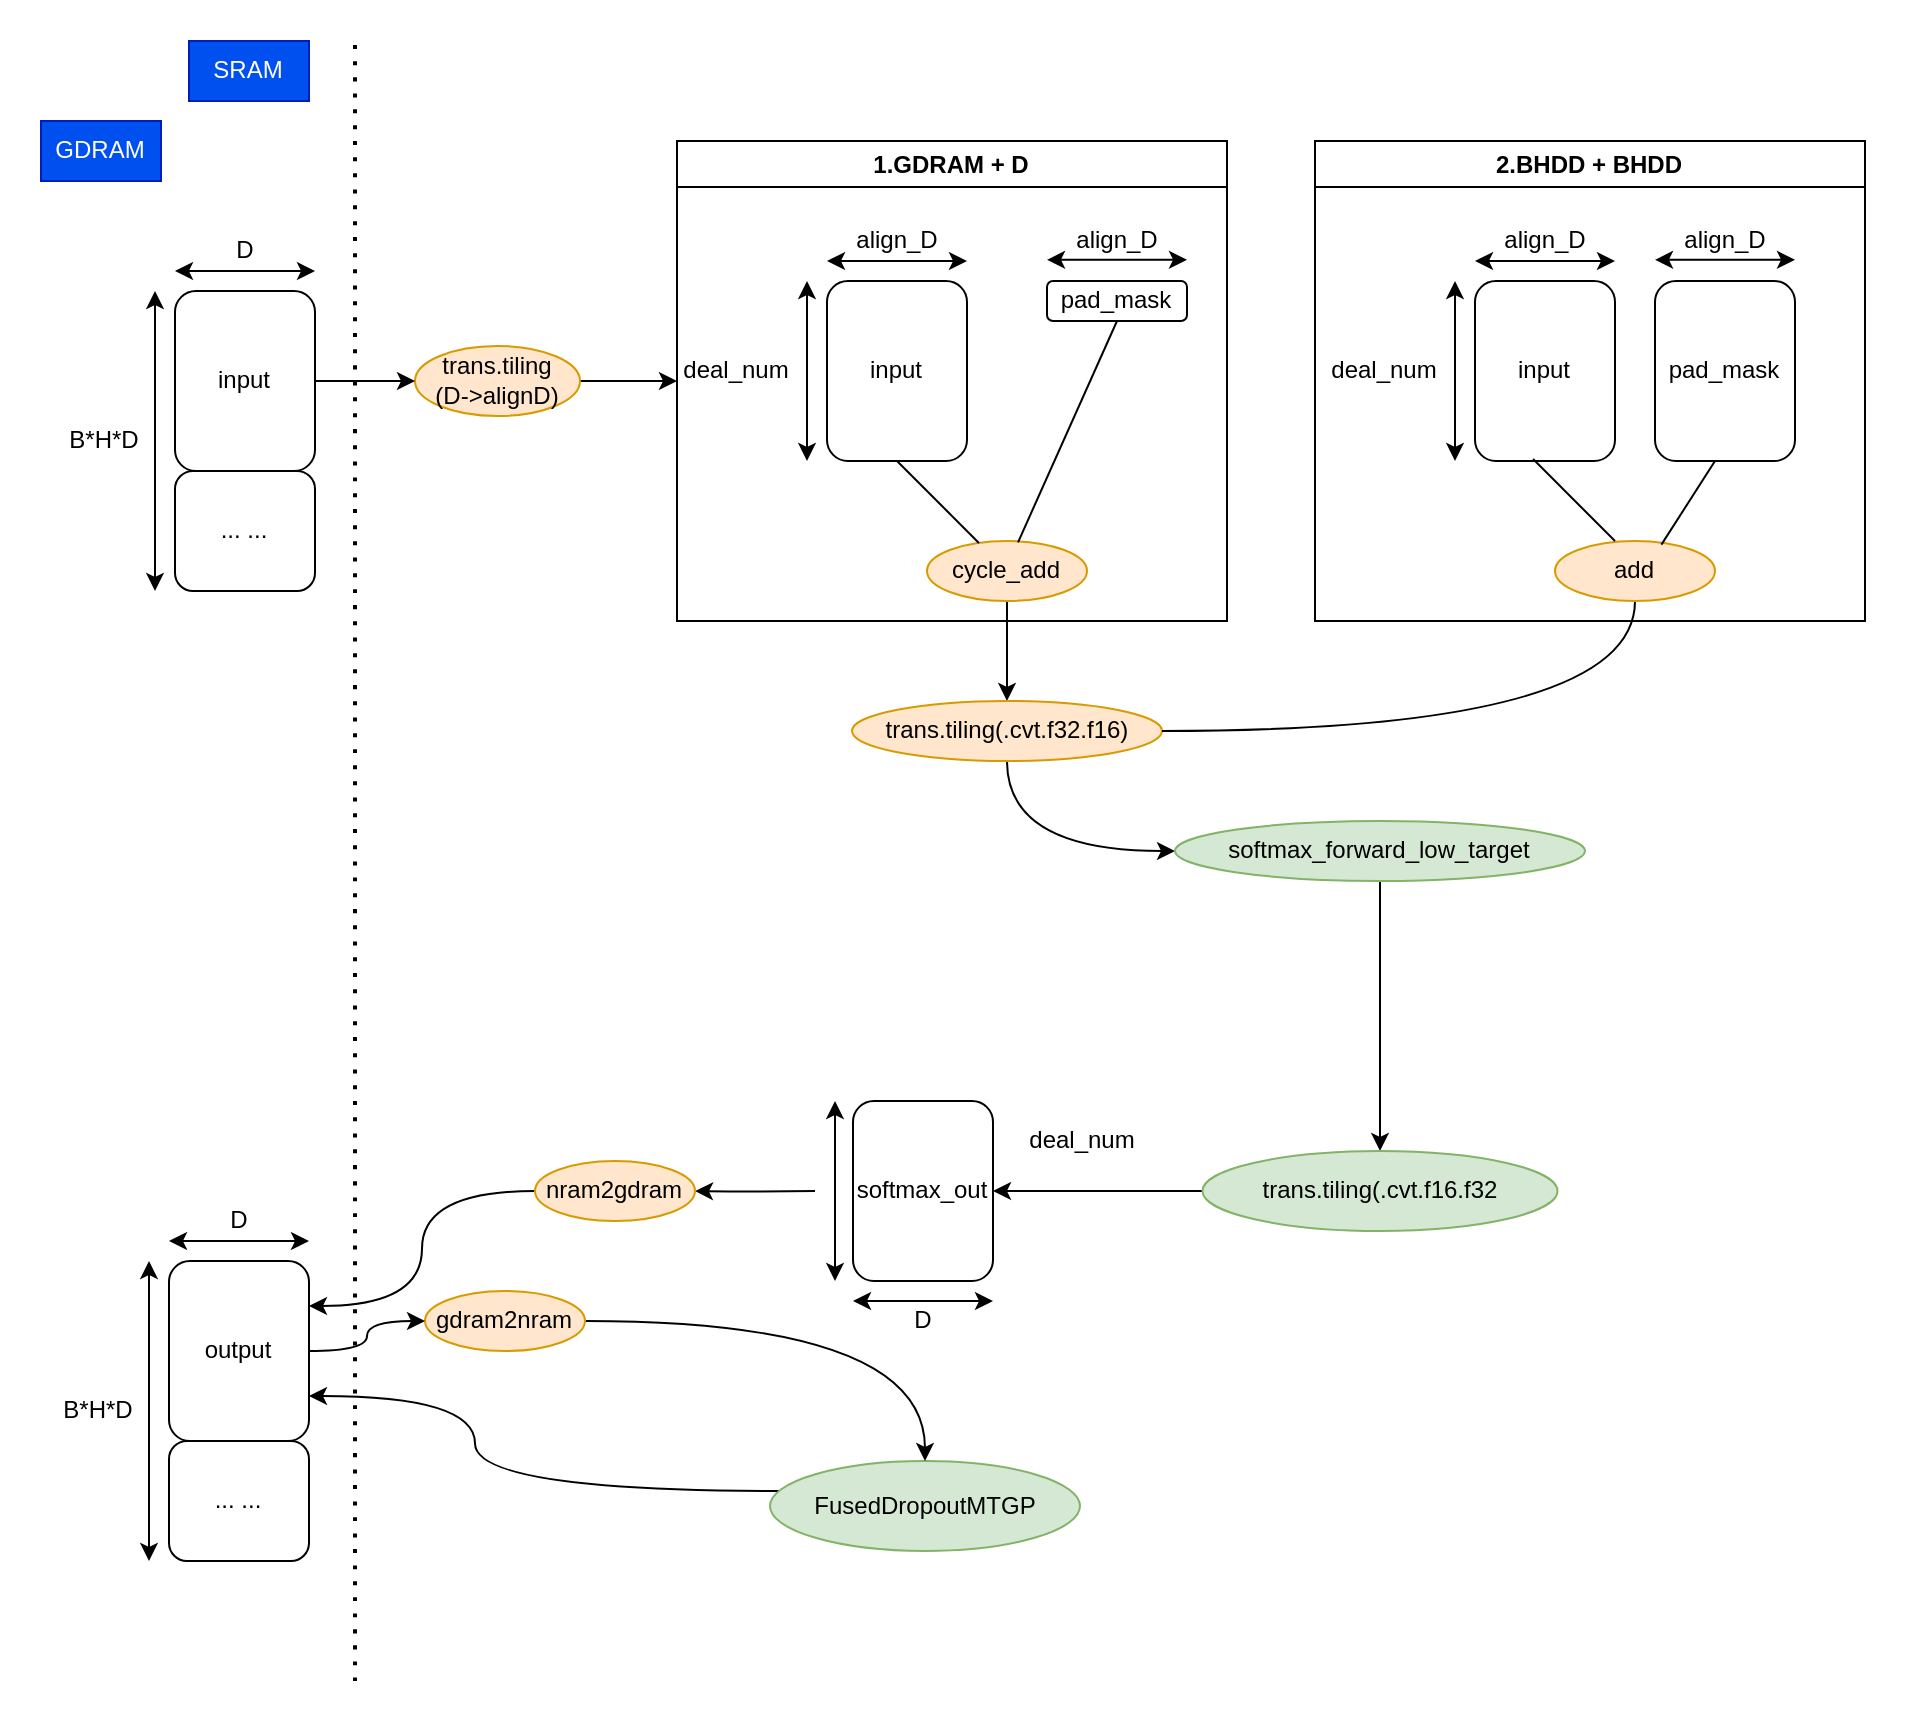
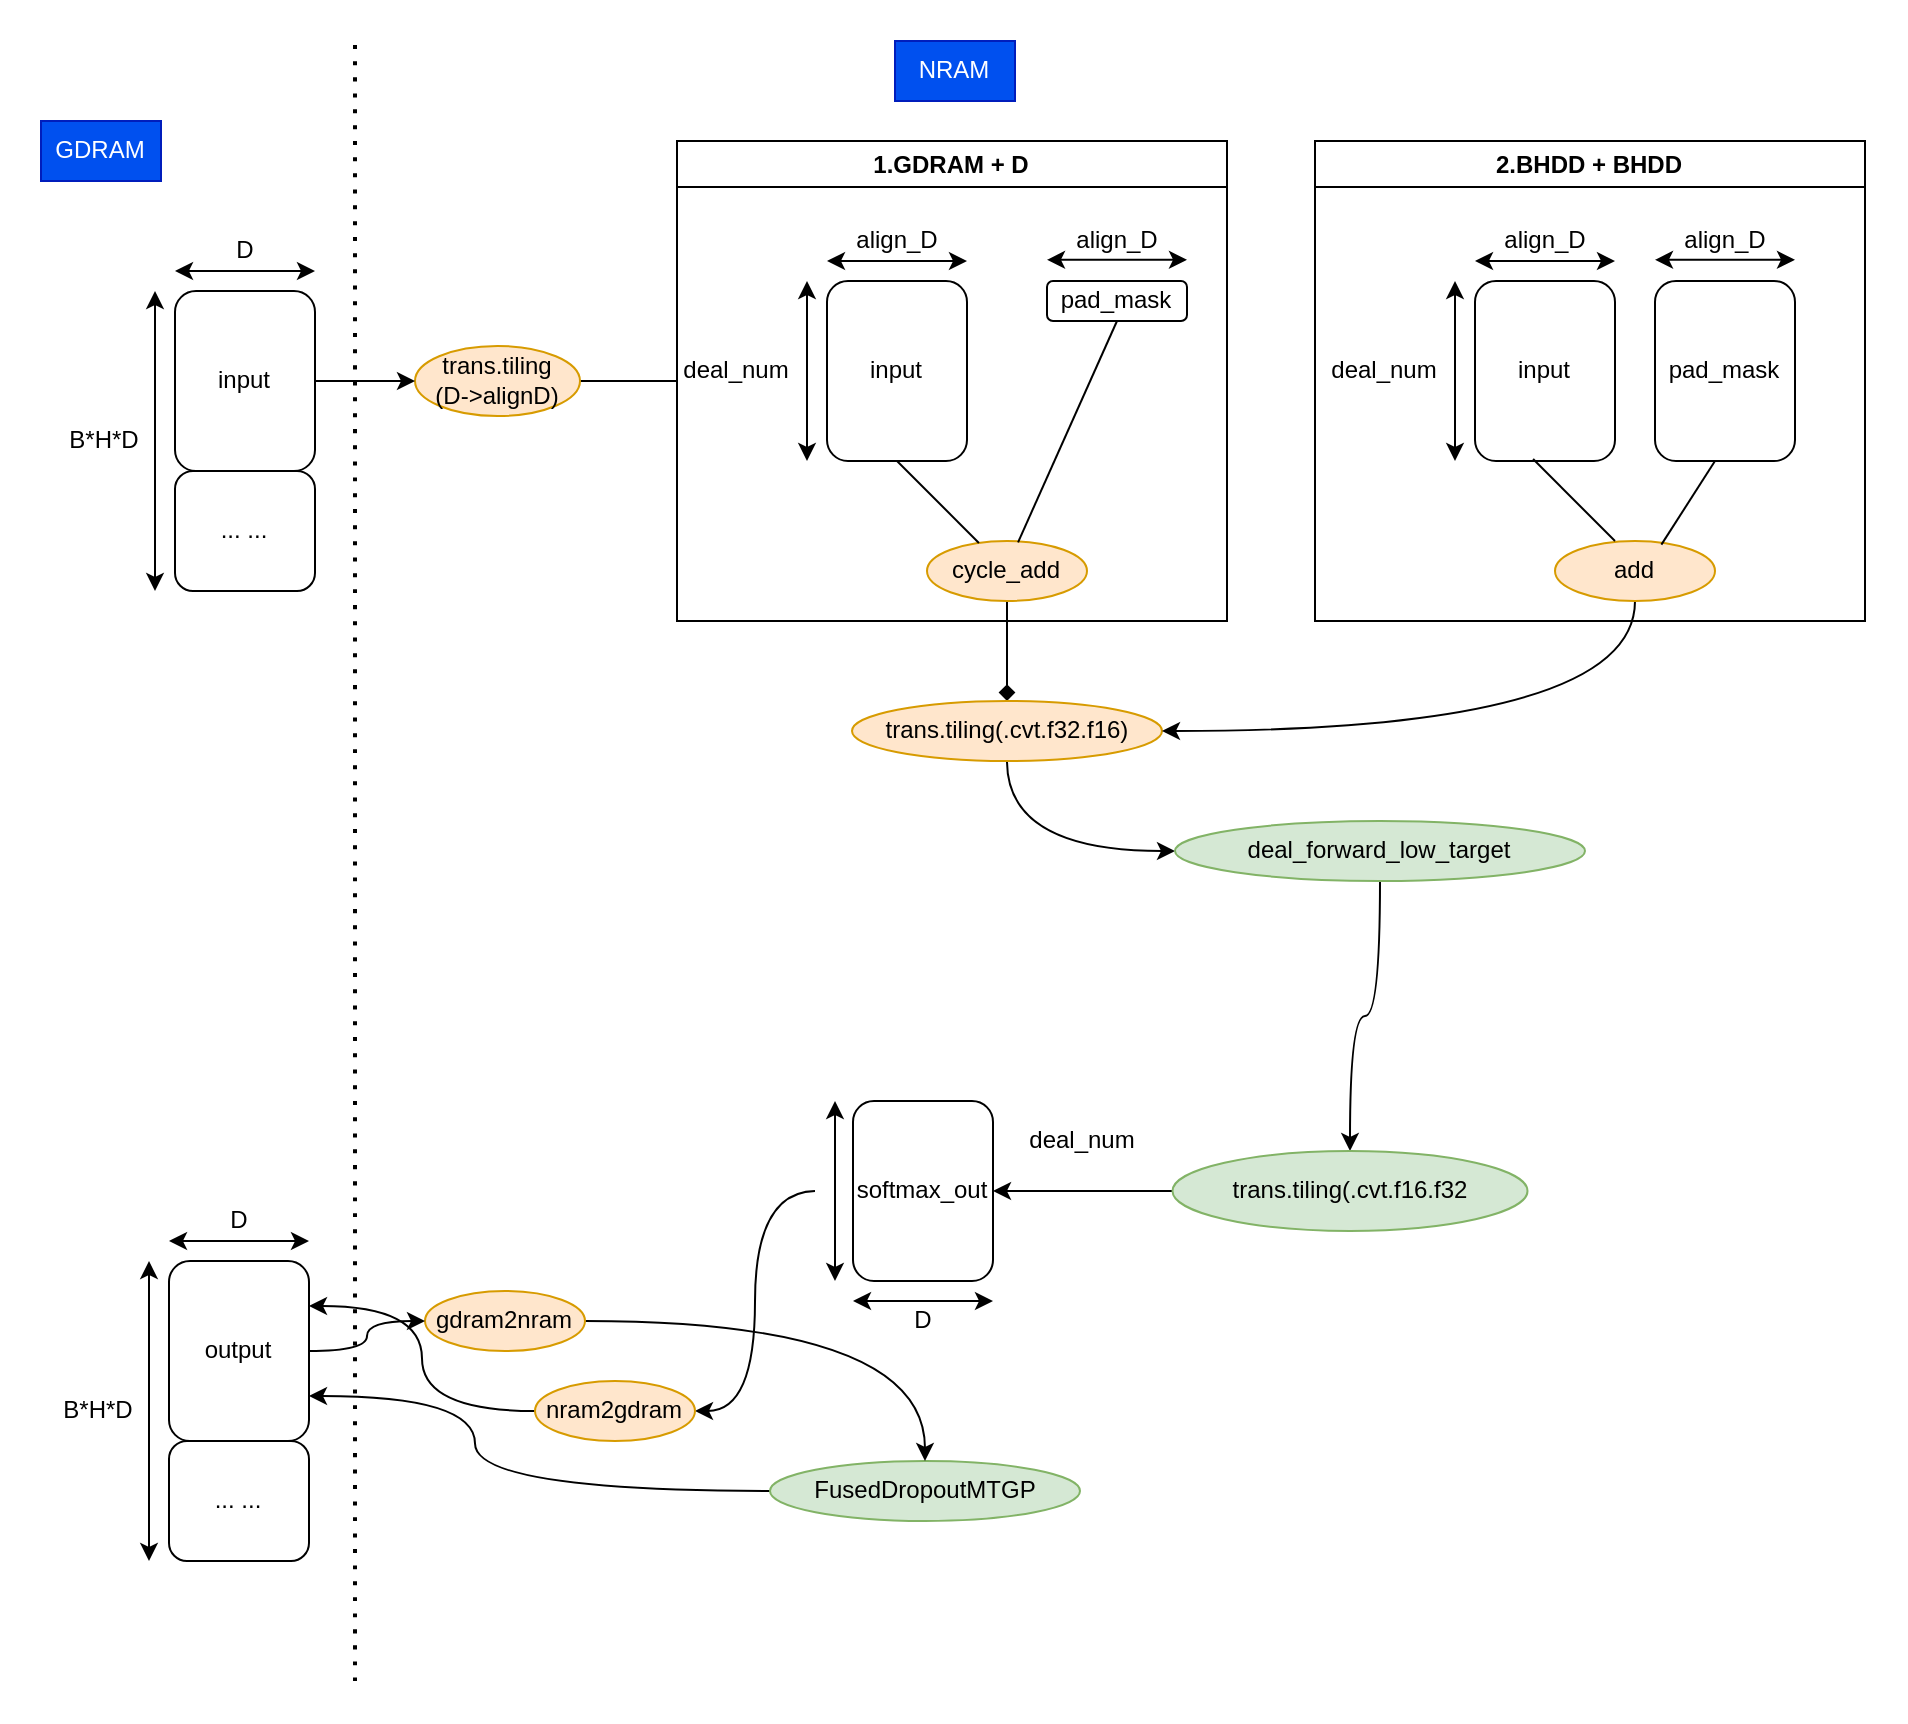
(249, 71) -> none
none -> (955, 71)
(662, 381) -> (667, 381)
(1007, 686) -> (1007, 685)
(1170, 731) -> (1177, 731)
(1380, 851) -> (1380, 851)
(615, 1191) -> (615, 1411)
(1380, 1191) -> (1350, 1191)
(925, 1506) -> (925, 1491)
